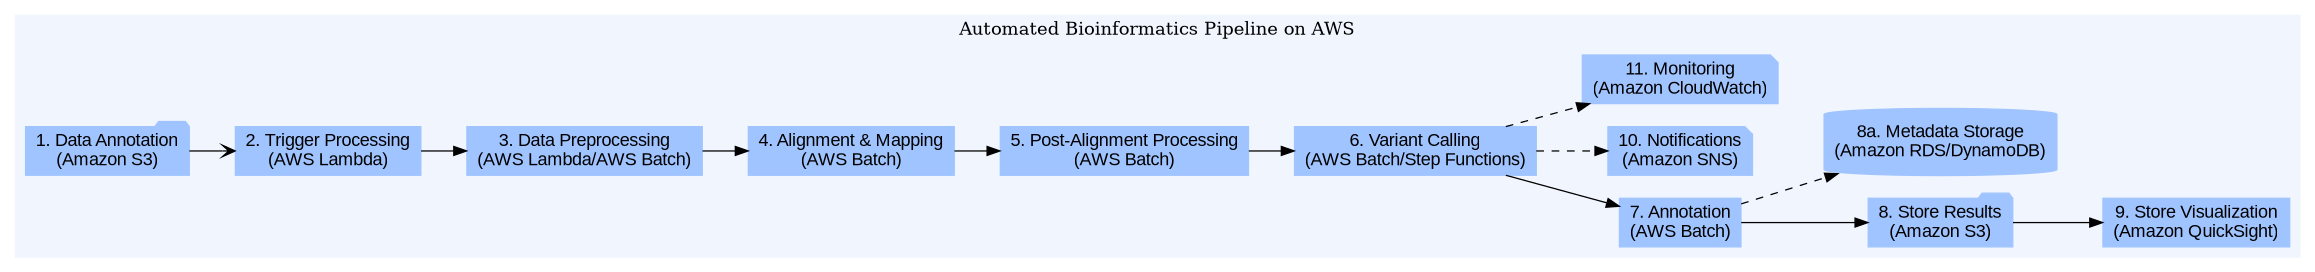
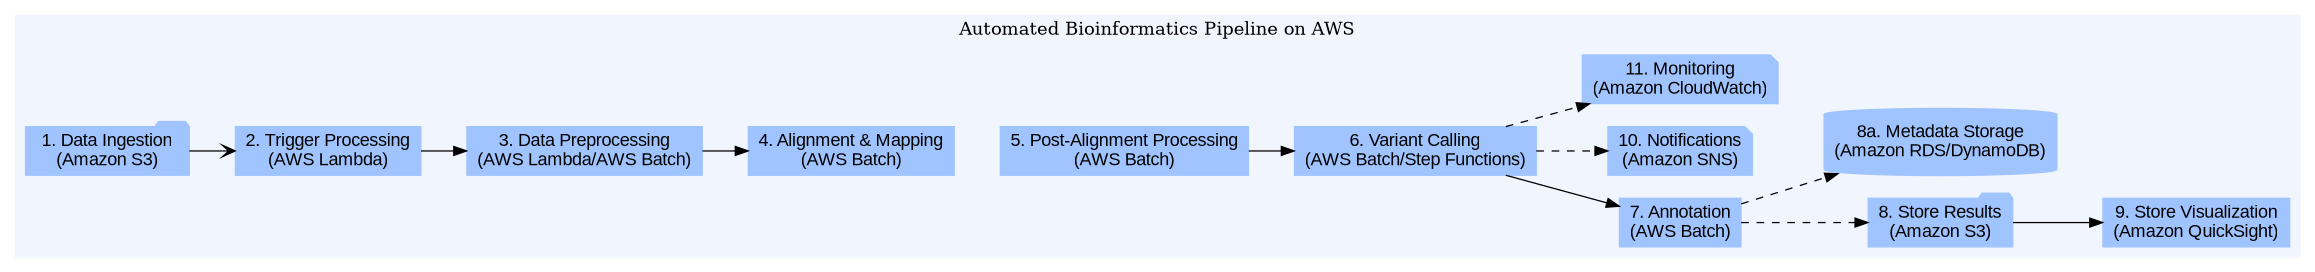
(107, 151) -> (107, 151)
(971, 151) -> none
(1798, 223) -> (1798, 223)
